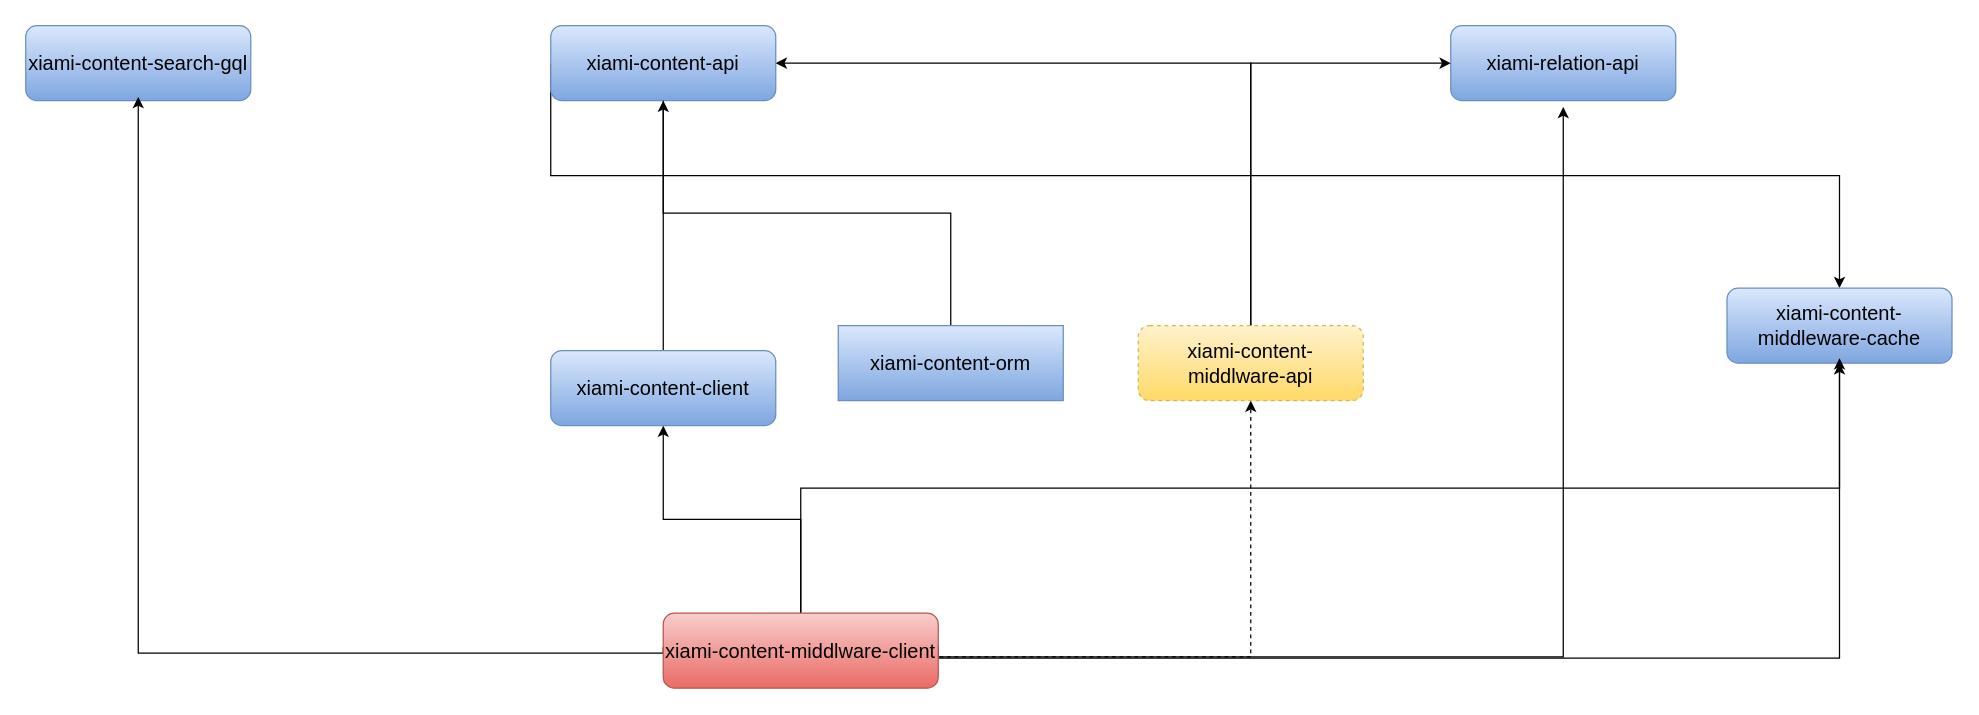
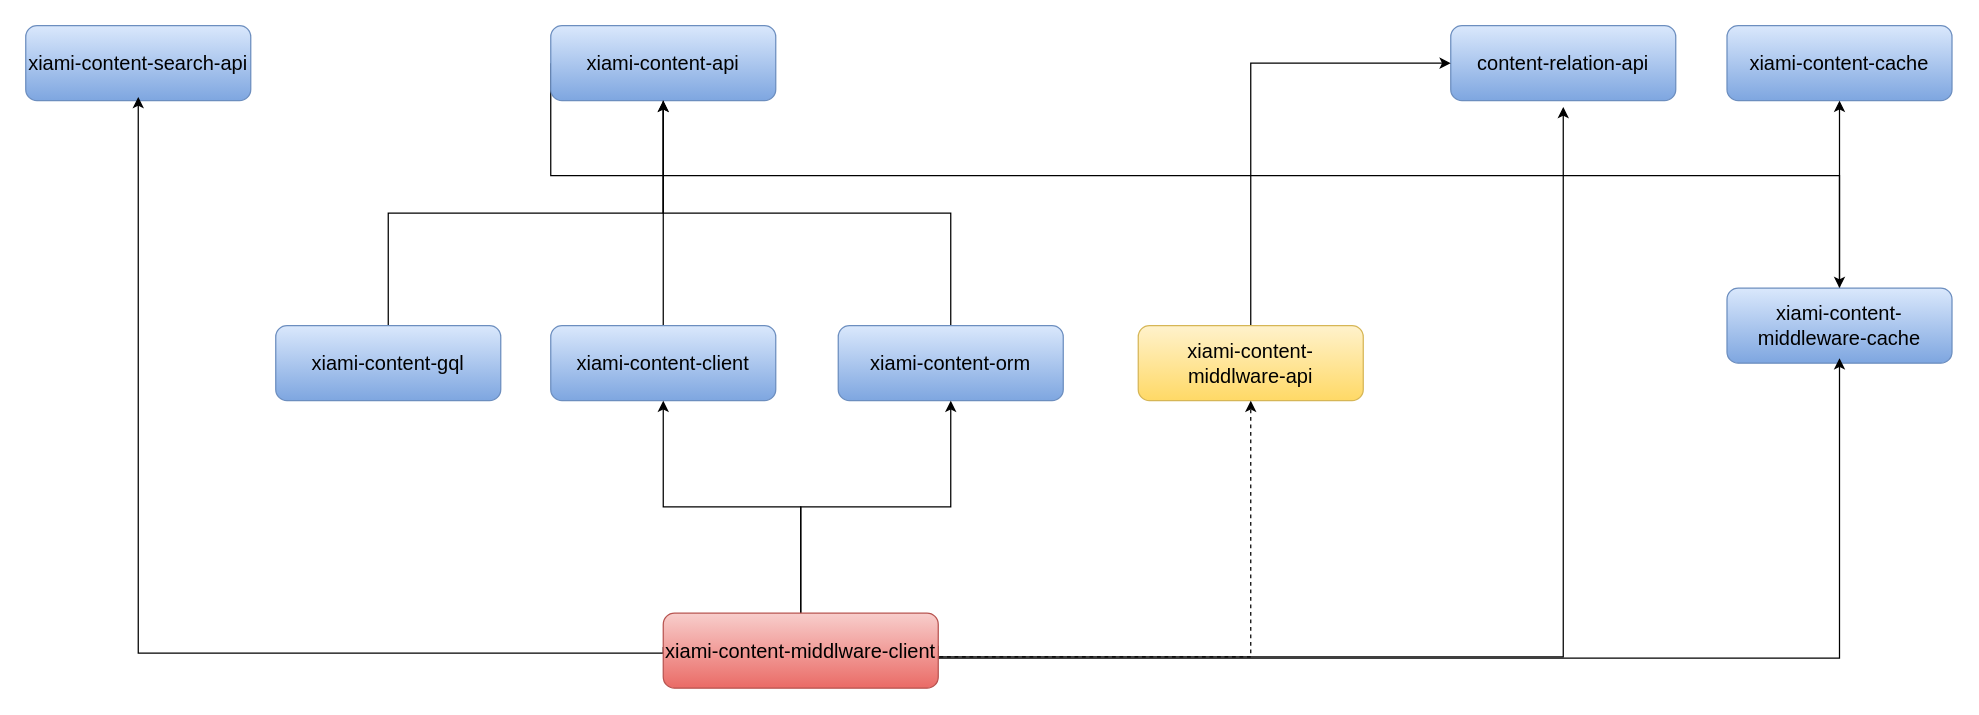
(138, 63) -> (138, 63)
(1016, 63) -> none
(1563, 63) -> (1563, 63)
none -> (1839, 63)
none -> (1839, 141)
none -> (468, 213)
none -> (388, 363)
(951, 363) -> (951, 363)
(1251, 363) -> (1251, 363)
(663, 388) -> (663, 363)
(1310, 488) -> (925, 507)
